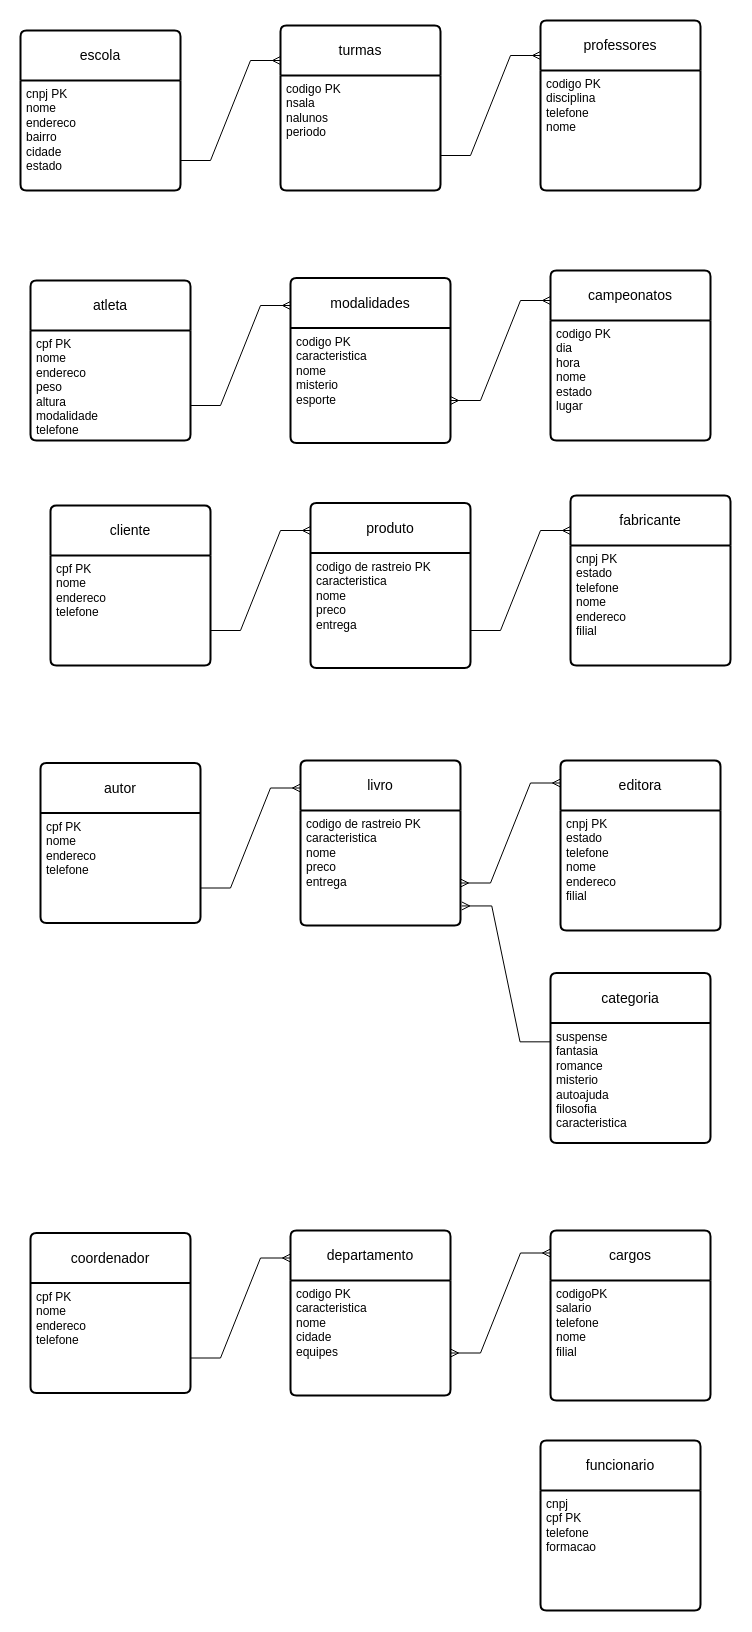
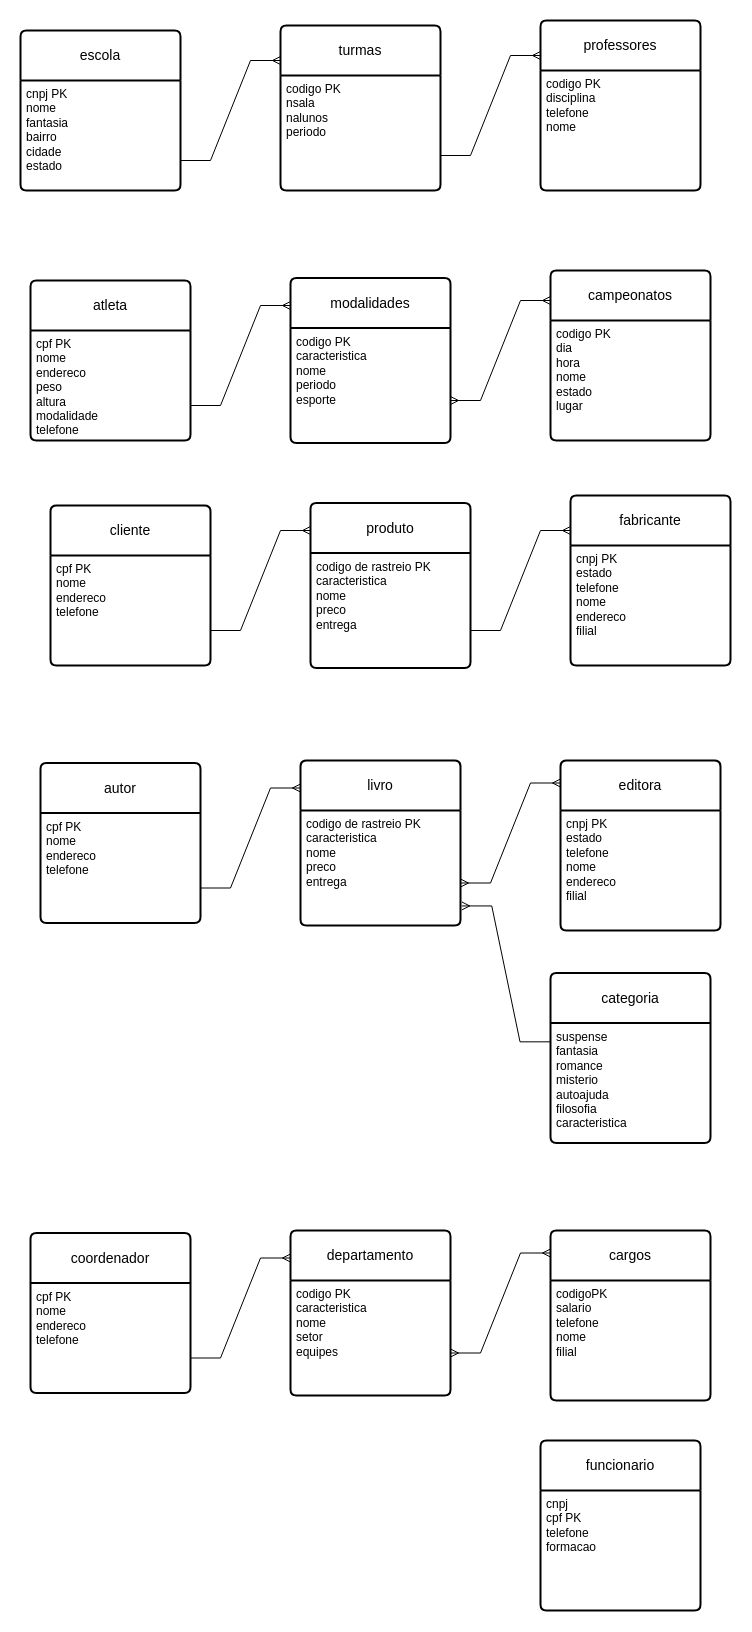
(53, 131) -> (52, 131)
(340, 372) -> (340, 372)
(340, 1324) -> (340, 1324)
